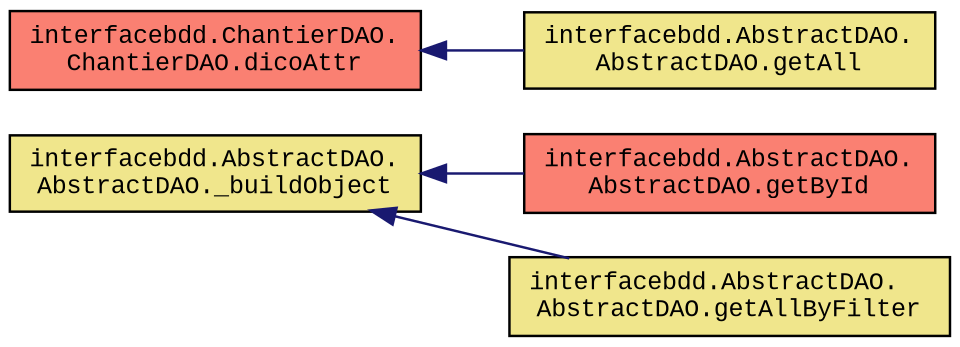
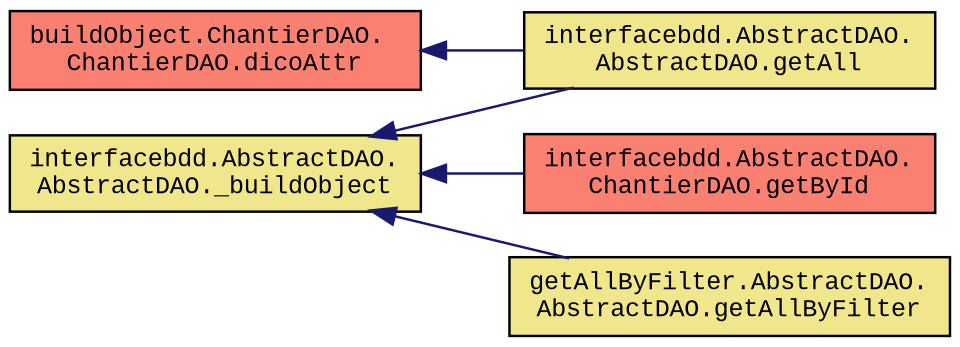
(215, 50) -> (215, 50)
none -> (484, 109)
(730, 174) -> (730, 174)
(730, 297) -> (730, 297)
